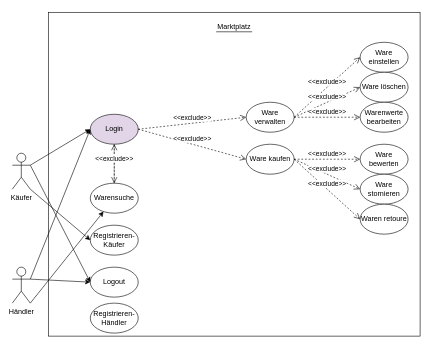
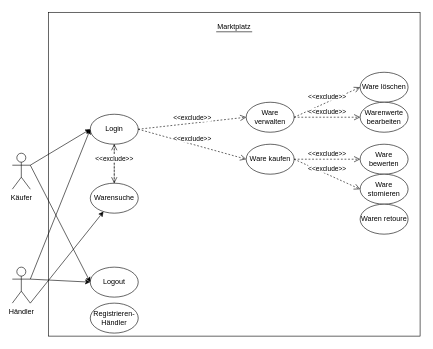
(384, 57) -> none
(339, 77) -> none
(114, 129) -> (114, 129)
(318, 181) -> none
(71, 224) -> none
(114, 240) -> none
